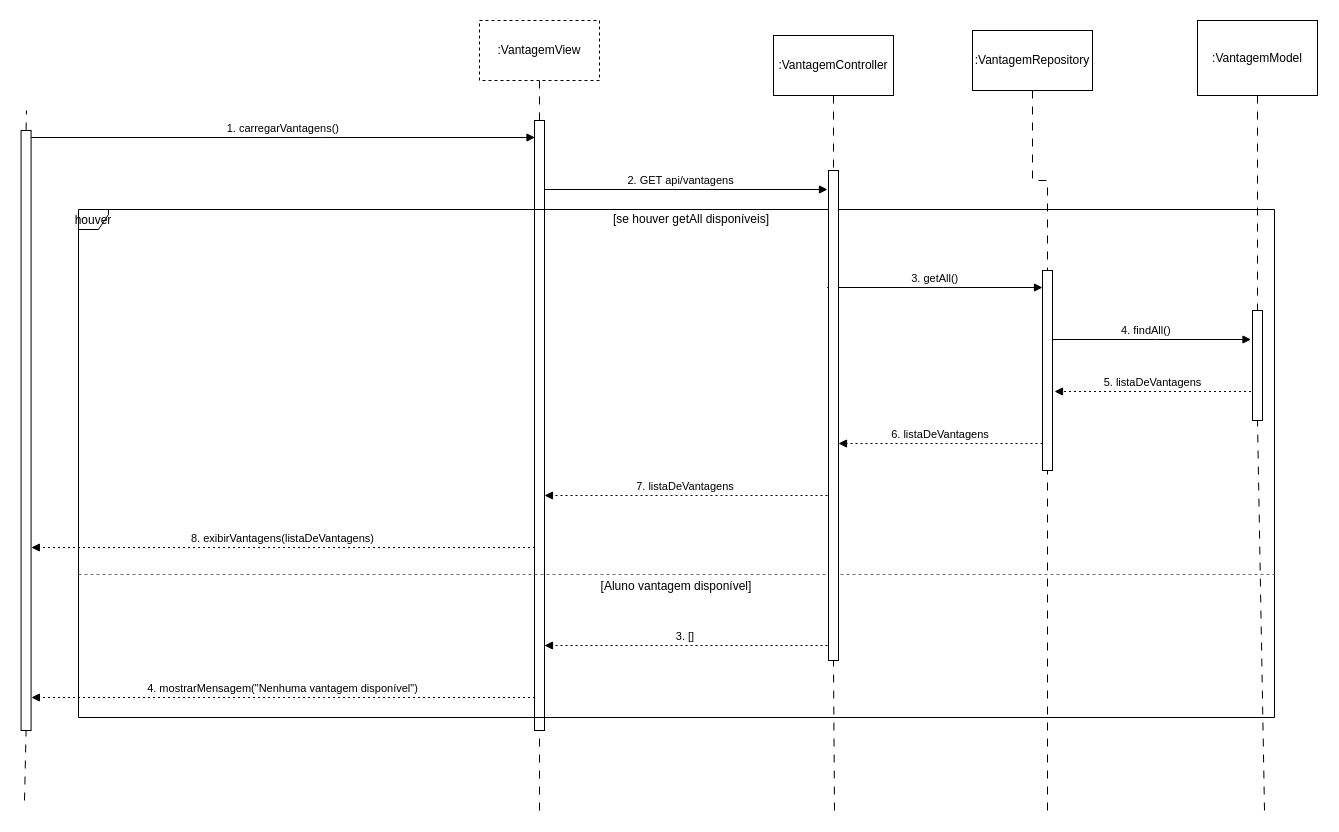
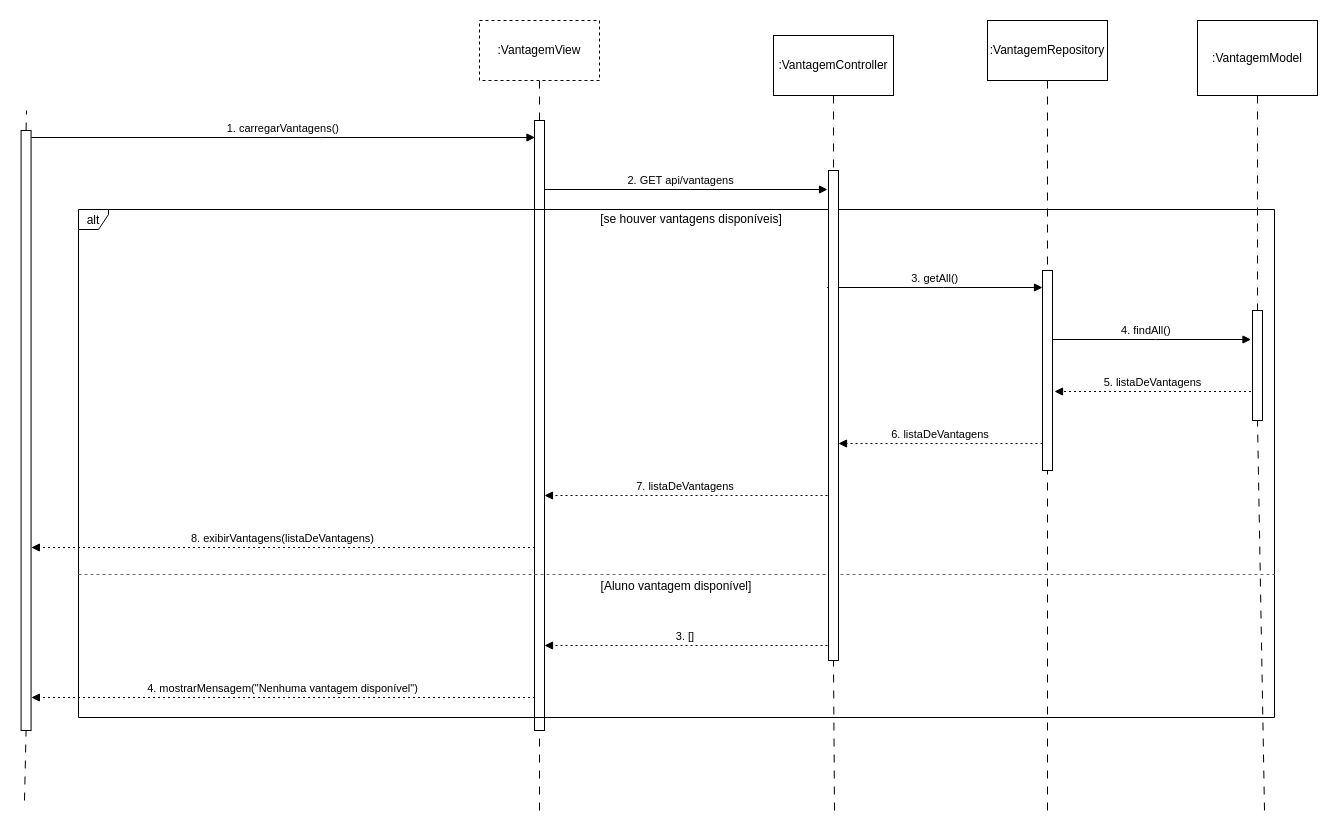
(1033, 61) -> (1048, 51)
(93, 220) -> (93, 220)
(692, 220) -> (692, 220)
